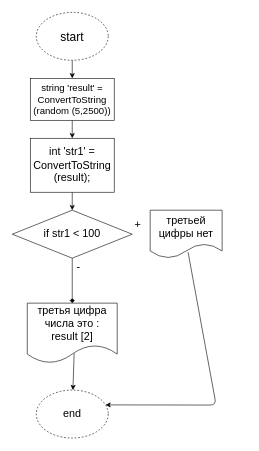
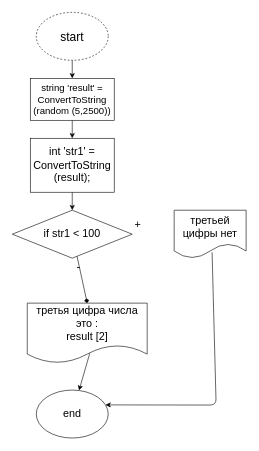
(186, 234) -> (210, 234)
(72, 333) -> (87, 333)
(72, 414) -> (72, 414)
